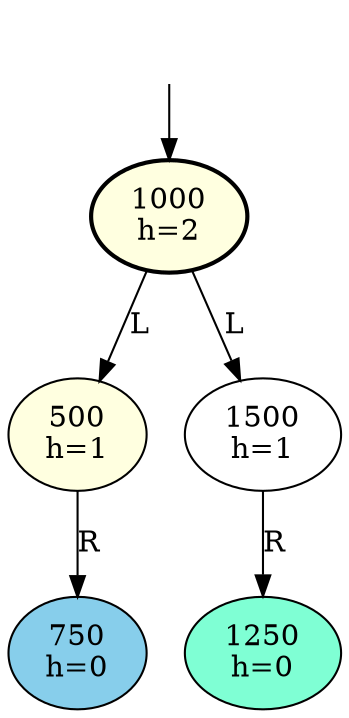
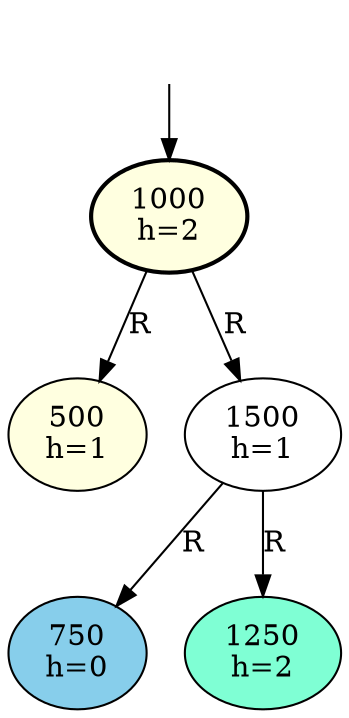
(140, 326) -> (140, 326)
(235, 326) -> (235, 326)
(78, 533) -> (177, 537)
(263, 653) -> (263, 653)
